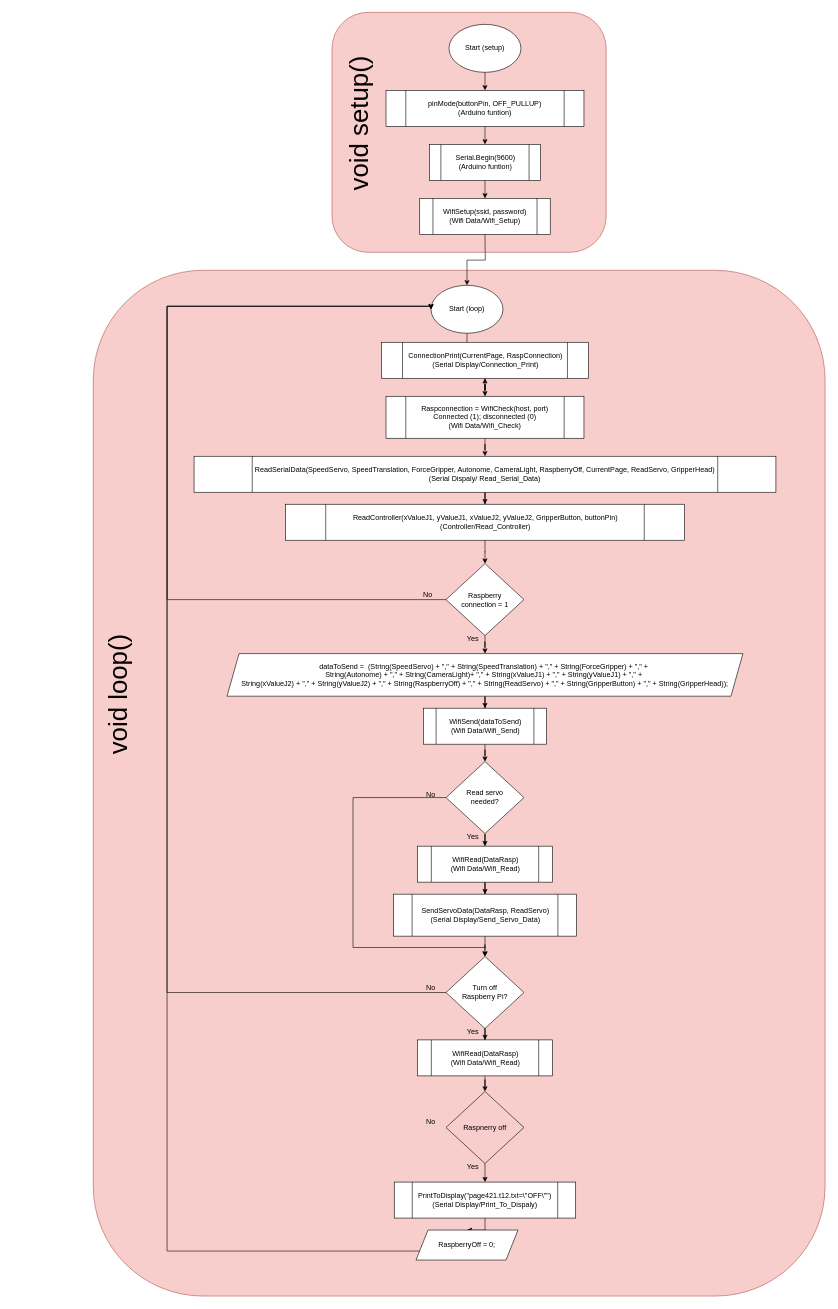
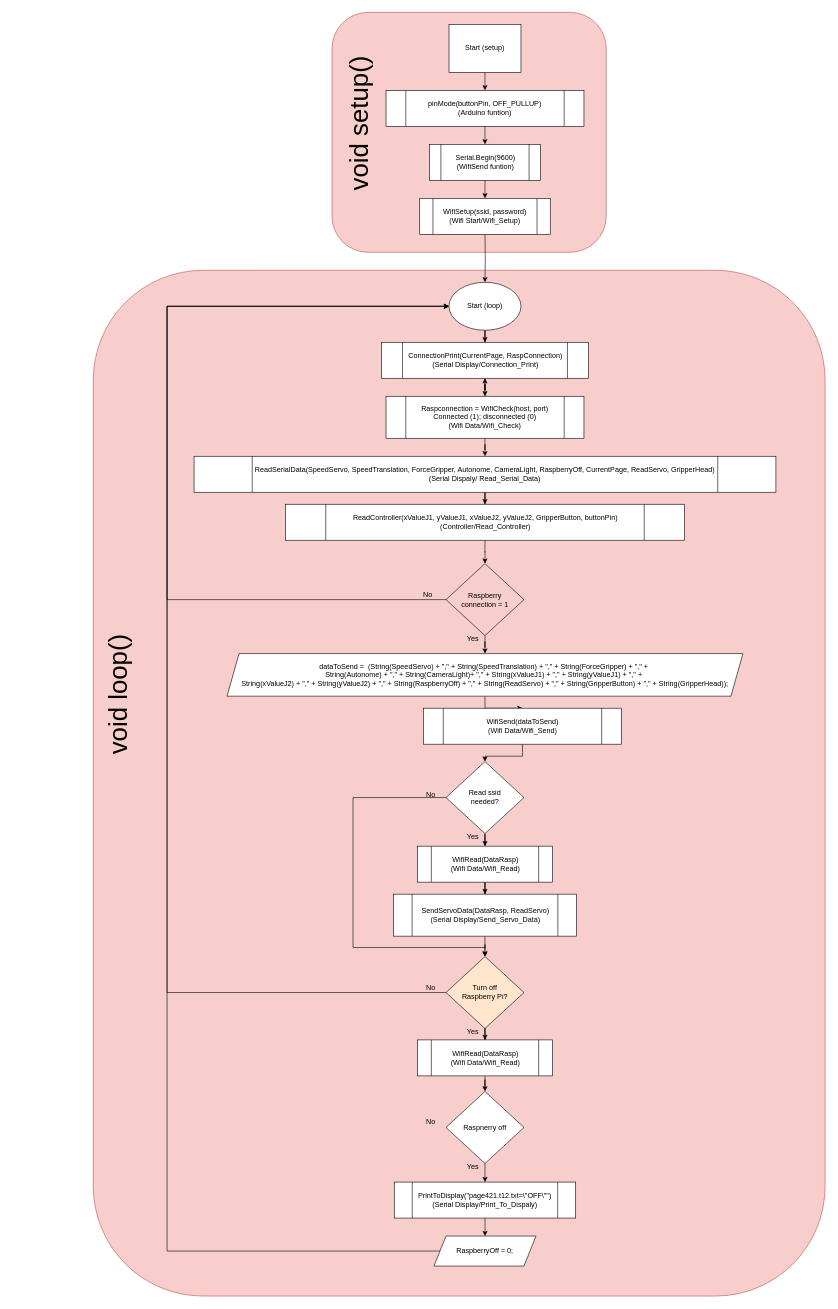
(485, 48) -> (485, 48)
(486, 162) -> (486, 162)
(485, 216) -> (485, 216)
(467, 309) -> (485, 306)
(485, 600) -> (485, 600)
(485, 726) -> (523, 726)
(485, 798) -> (485, 798)
(485, 993) -> (485, 993)
(485, 1128) -> (485, 1128)
(467, 1245) -> (485, 1251)
